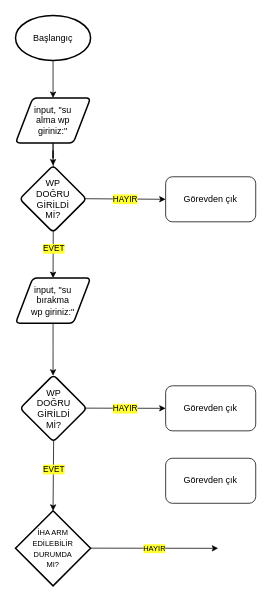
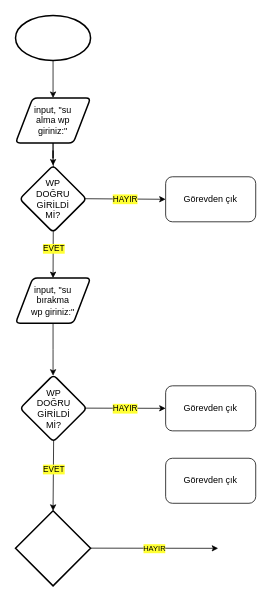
(53, 38) -> none
(53, 548) -> none
